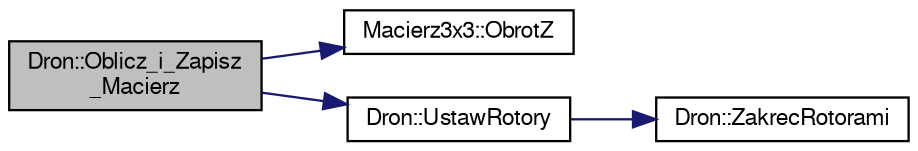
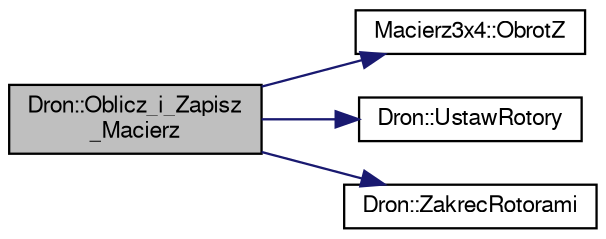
(459, 32) -> (470, 32)
(602, 119) -> (312, 165)
